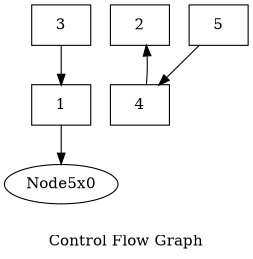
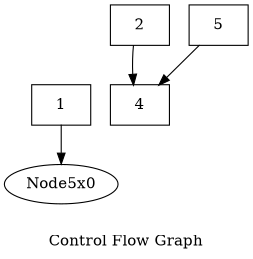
(61, 25) -> none
(147, 71) -> (133, 60)
